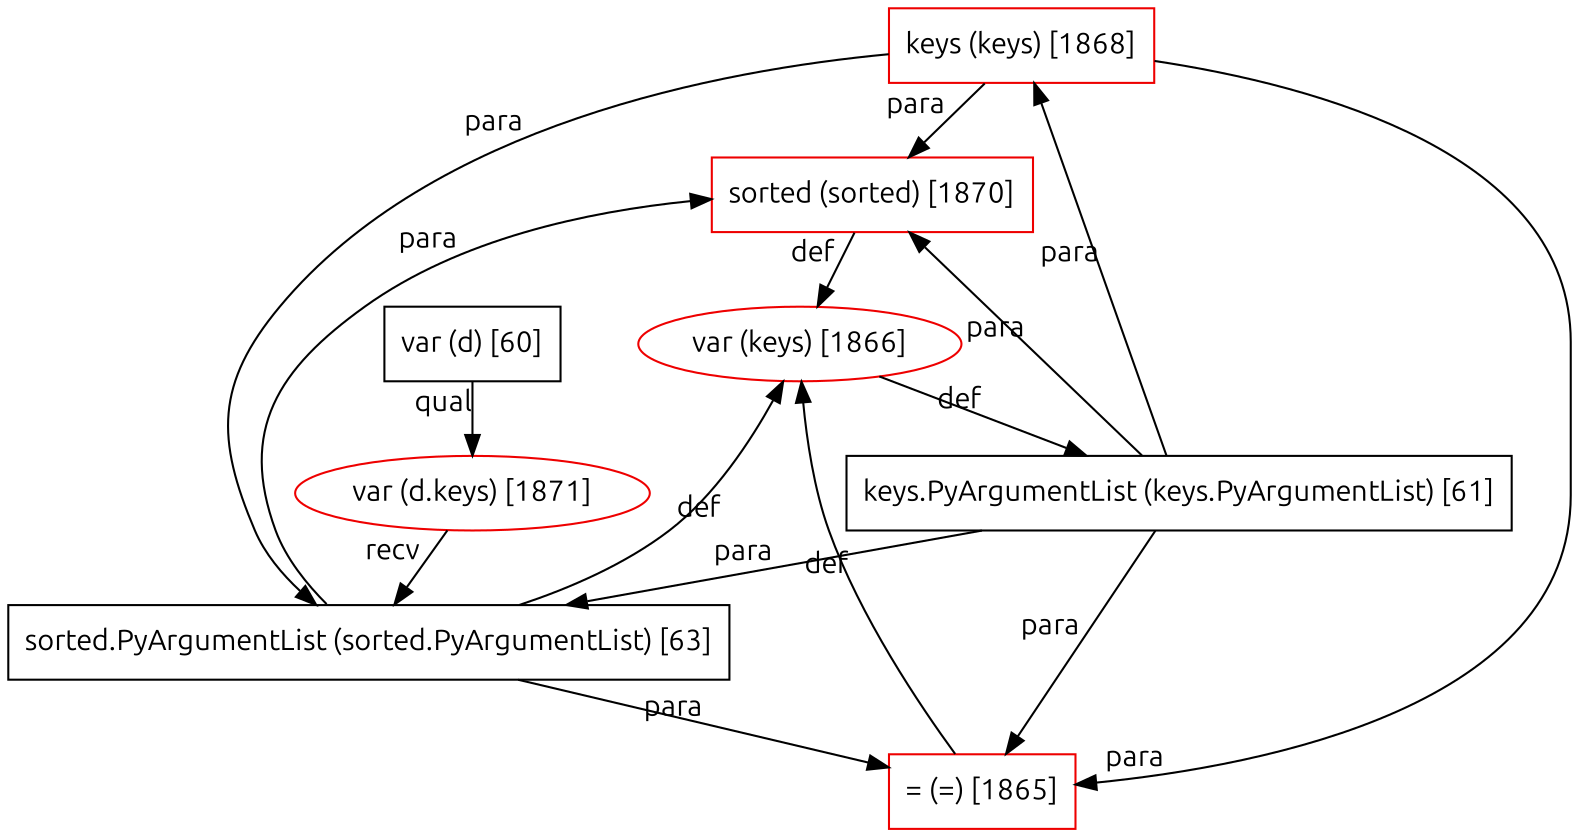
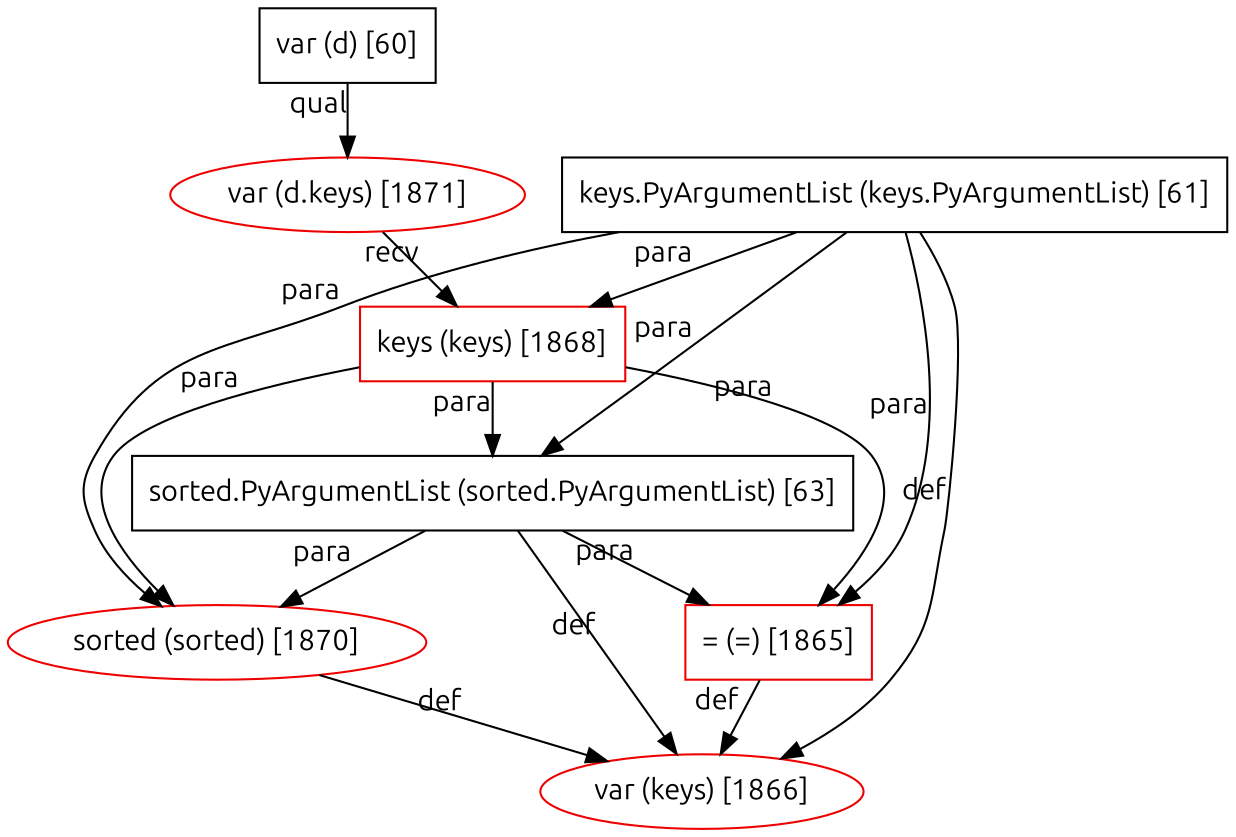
(872, 195) -> (217, 642)
(973, 412) -> (947, 515)
(427, 559) -> (412, 262)
